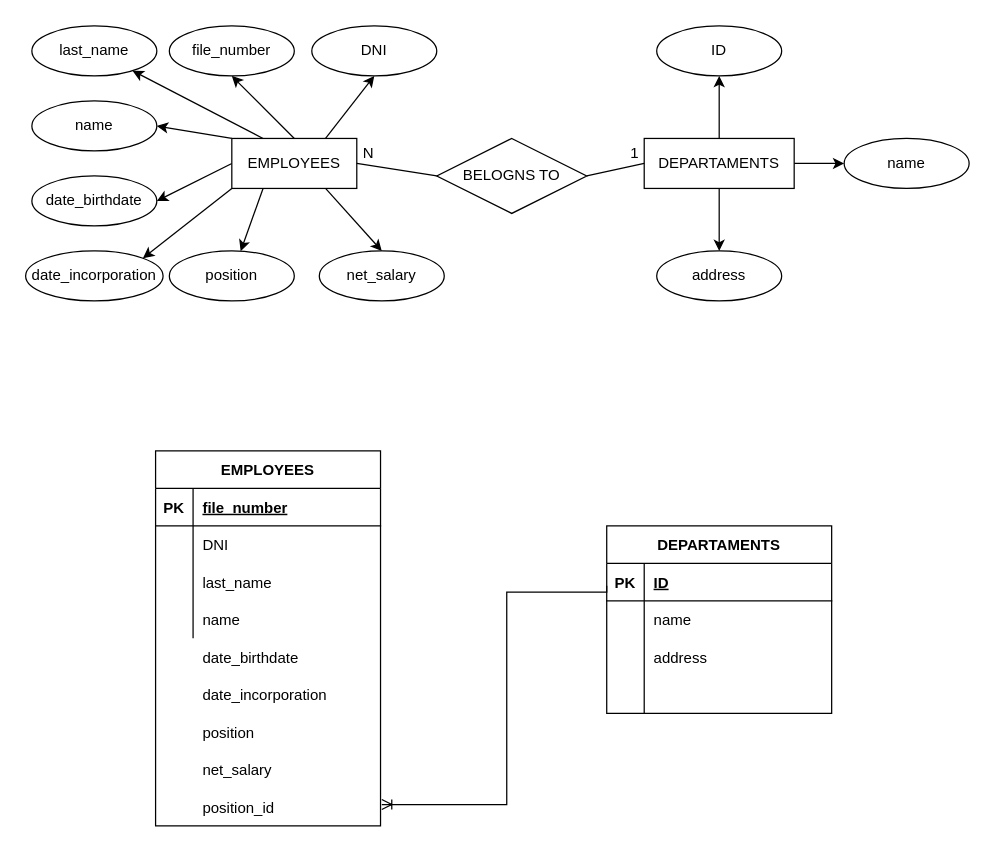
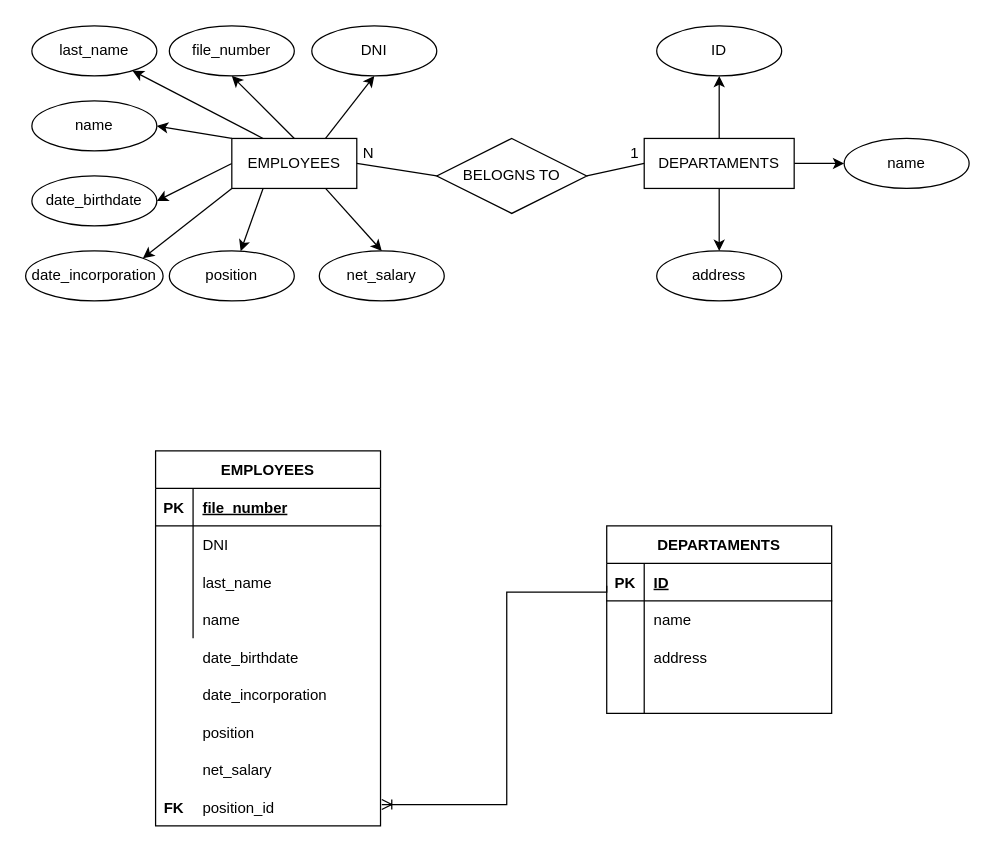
none -> (174, 807)
